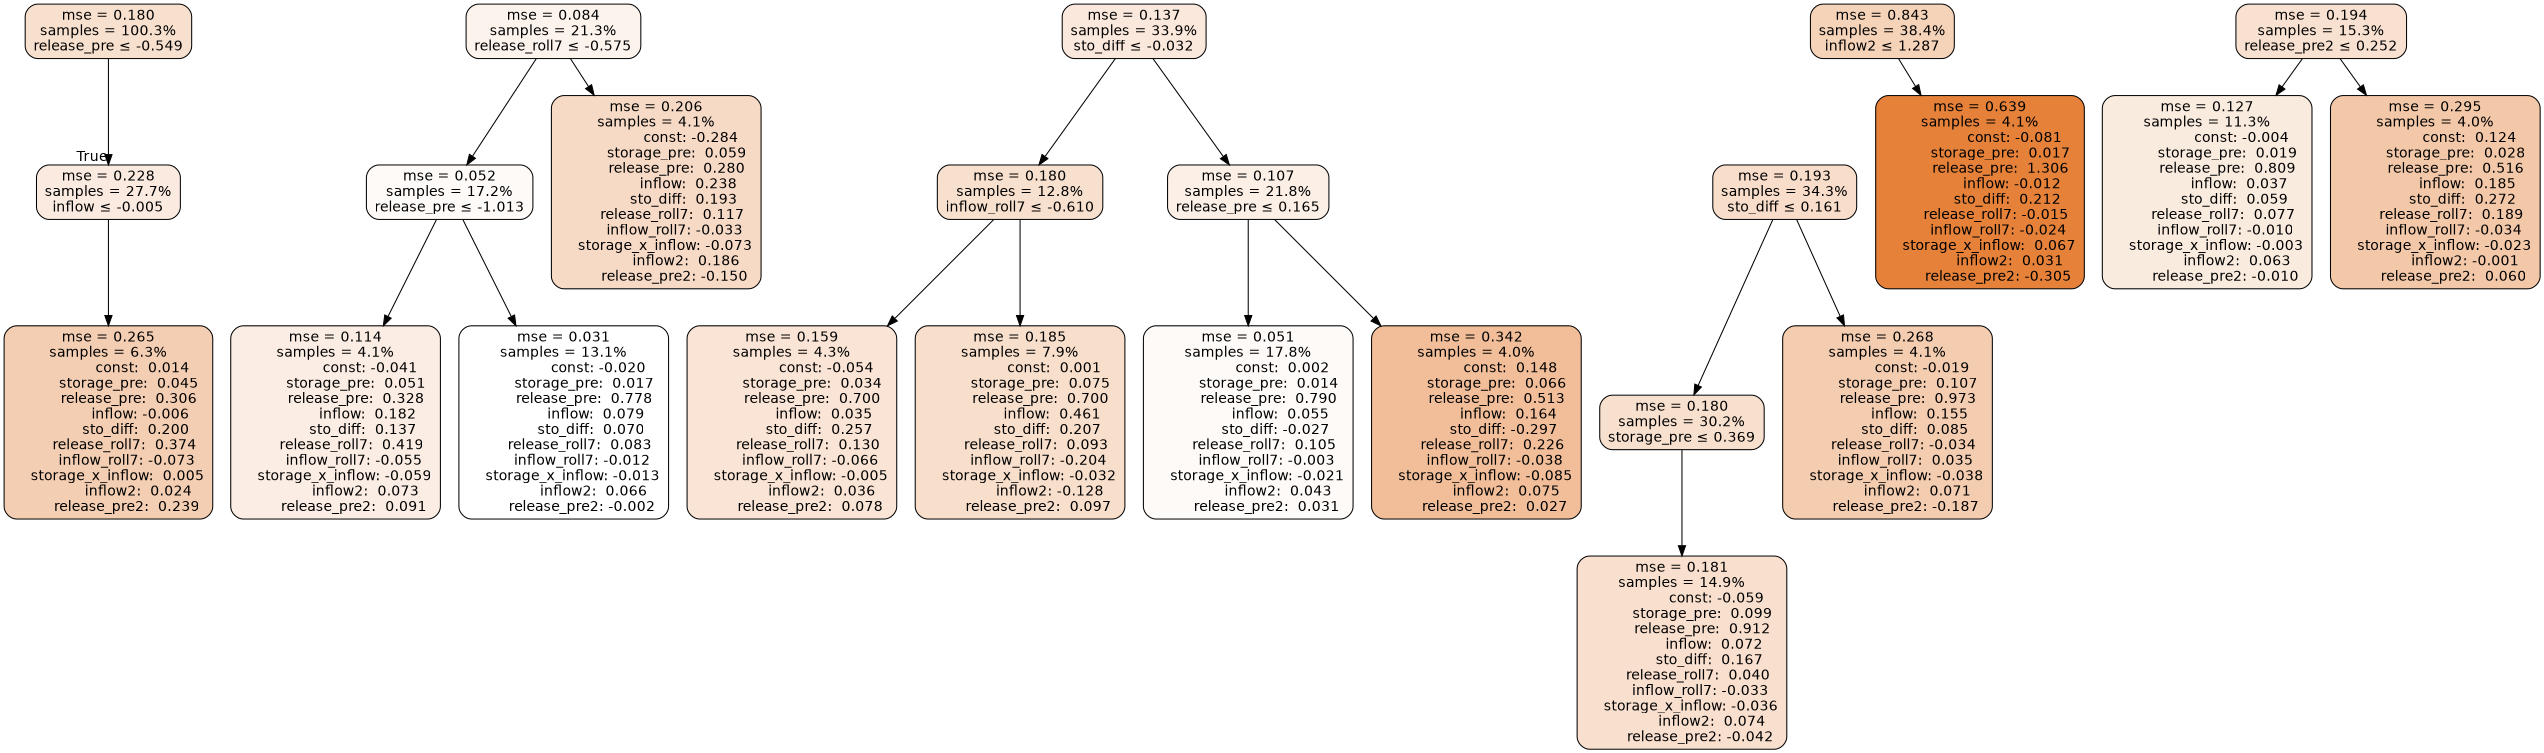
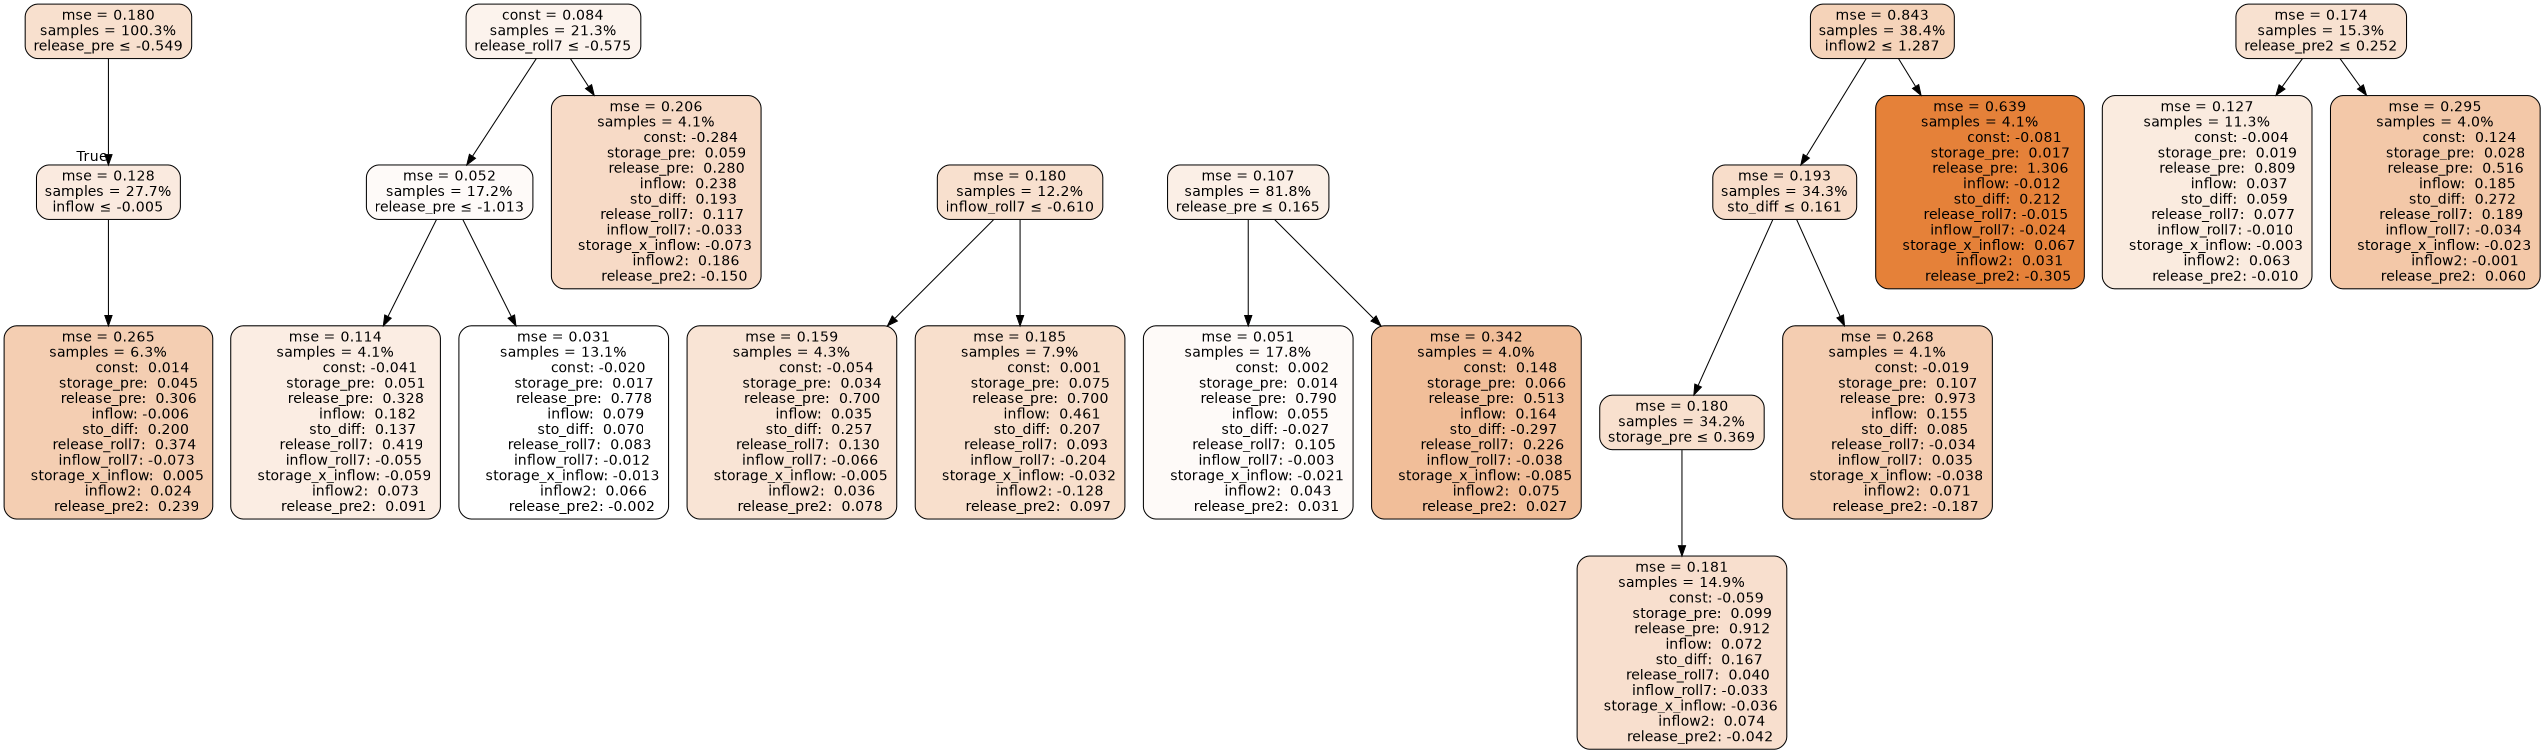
(553, 31) -> (553, 31)
(1134, 31) -> none
(2321, 31) -> (2321, 31)
none -> (1836, 107)
(108, 192) -> (108, 192)
(1020, 192) -> (1020, 192)
(1248, 192) -> (1248, 192)
(1682, 422) -> (1682, 422)
